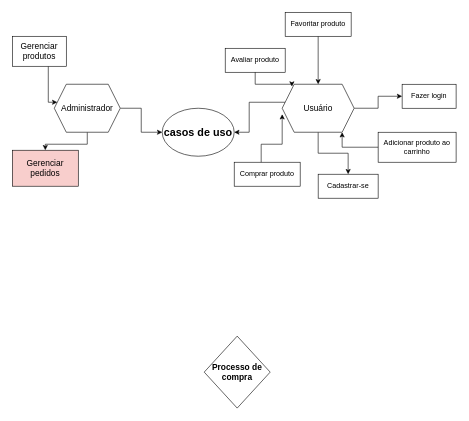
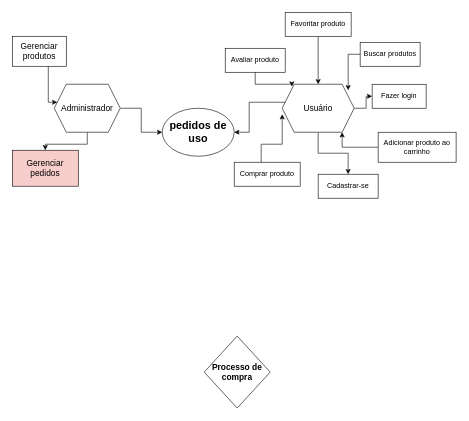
none -> (350, 54)
none -> (390, 54)
(429, 96) -> (399, 96)
(198, 132) -> (198, 132)
